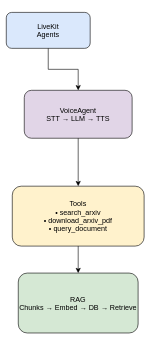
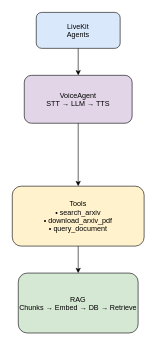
(48, 30) -> (78, 30)
(78, 114) -> (78, 99)
